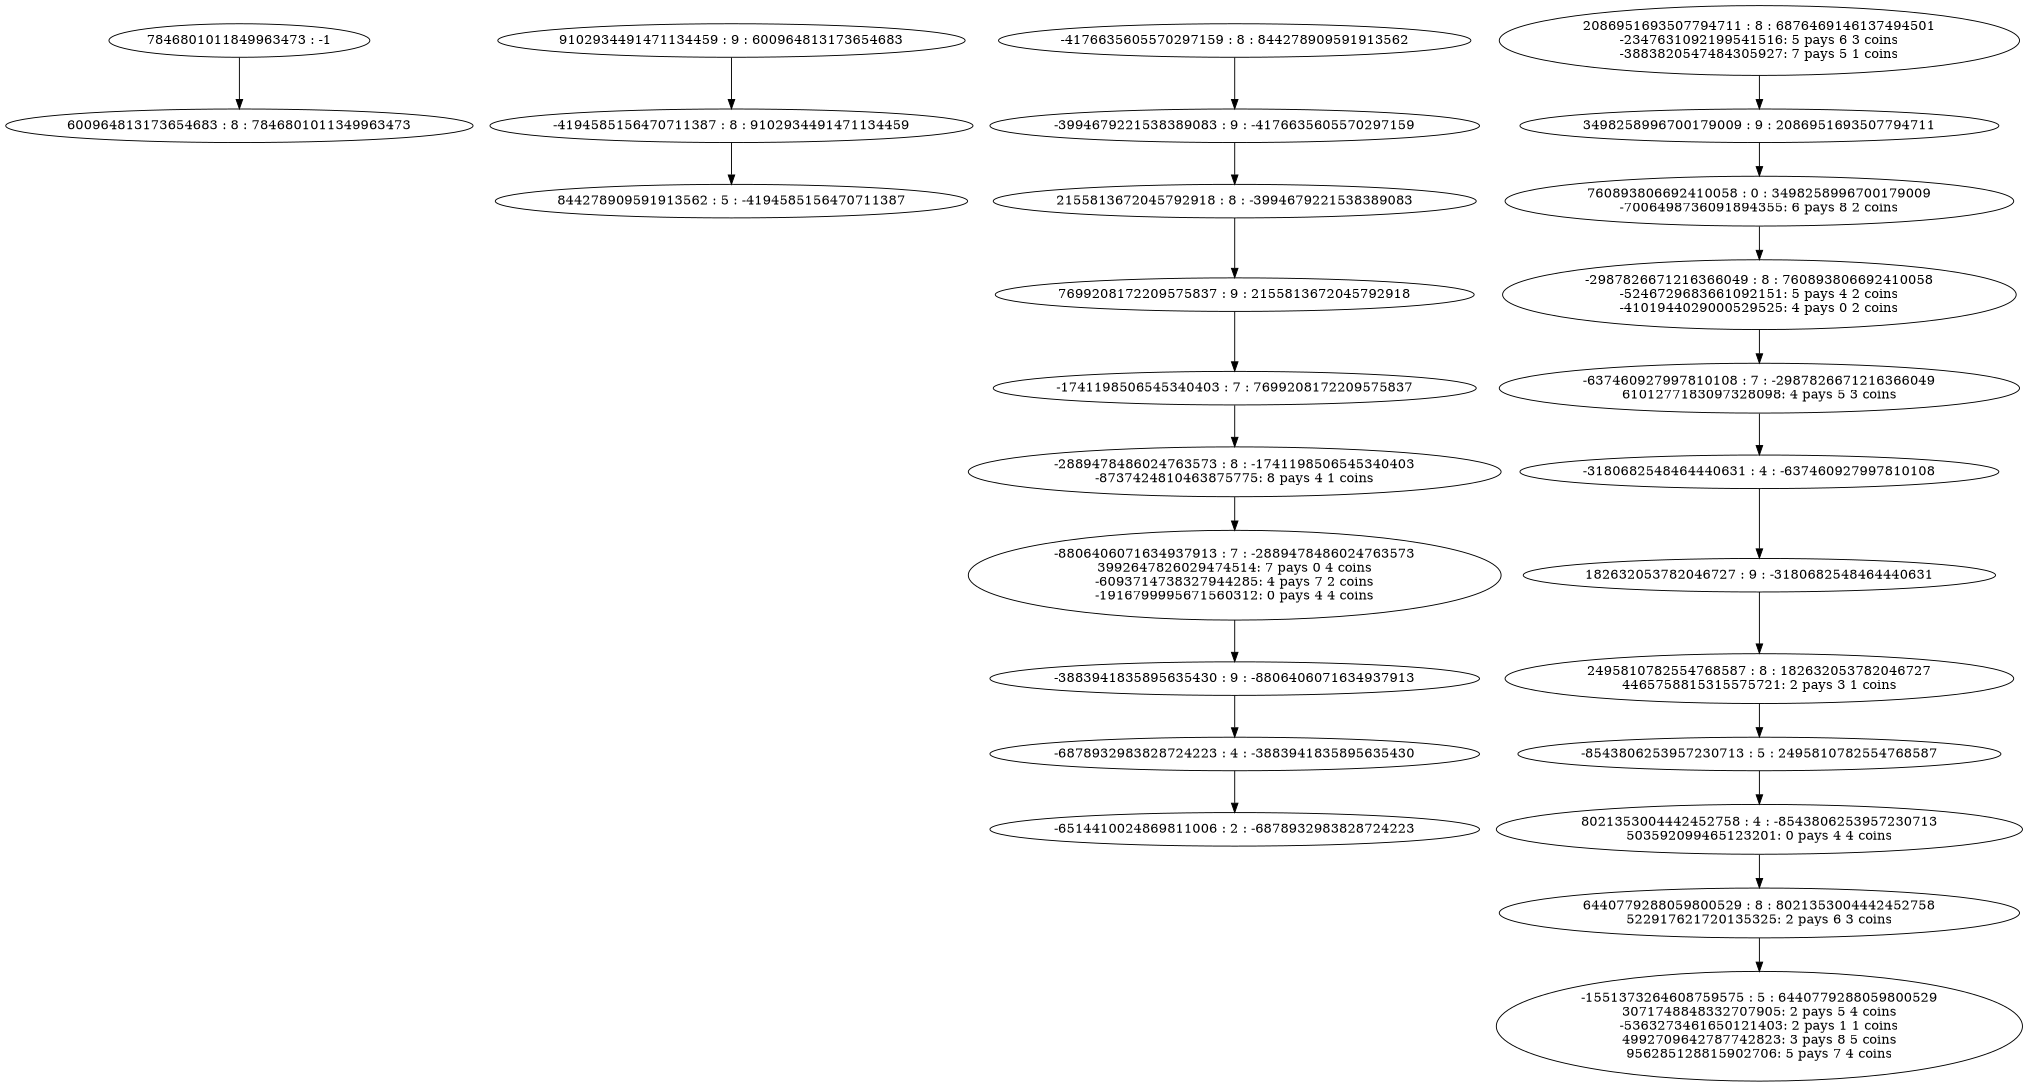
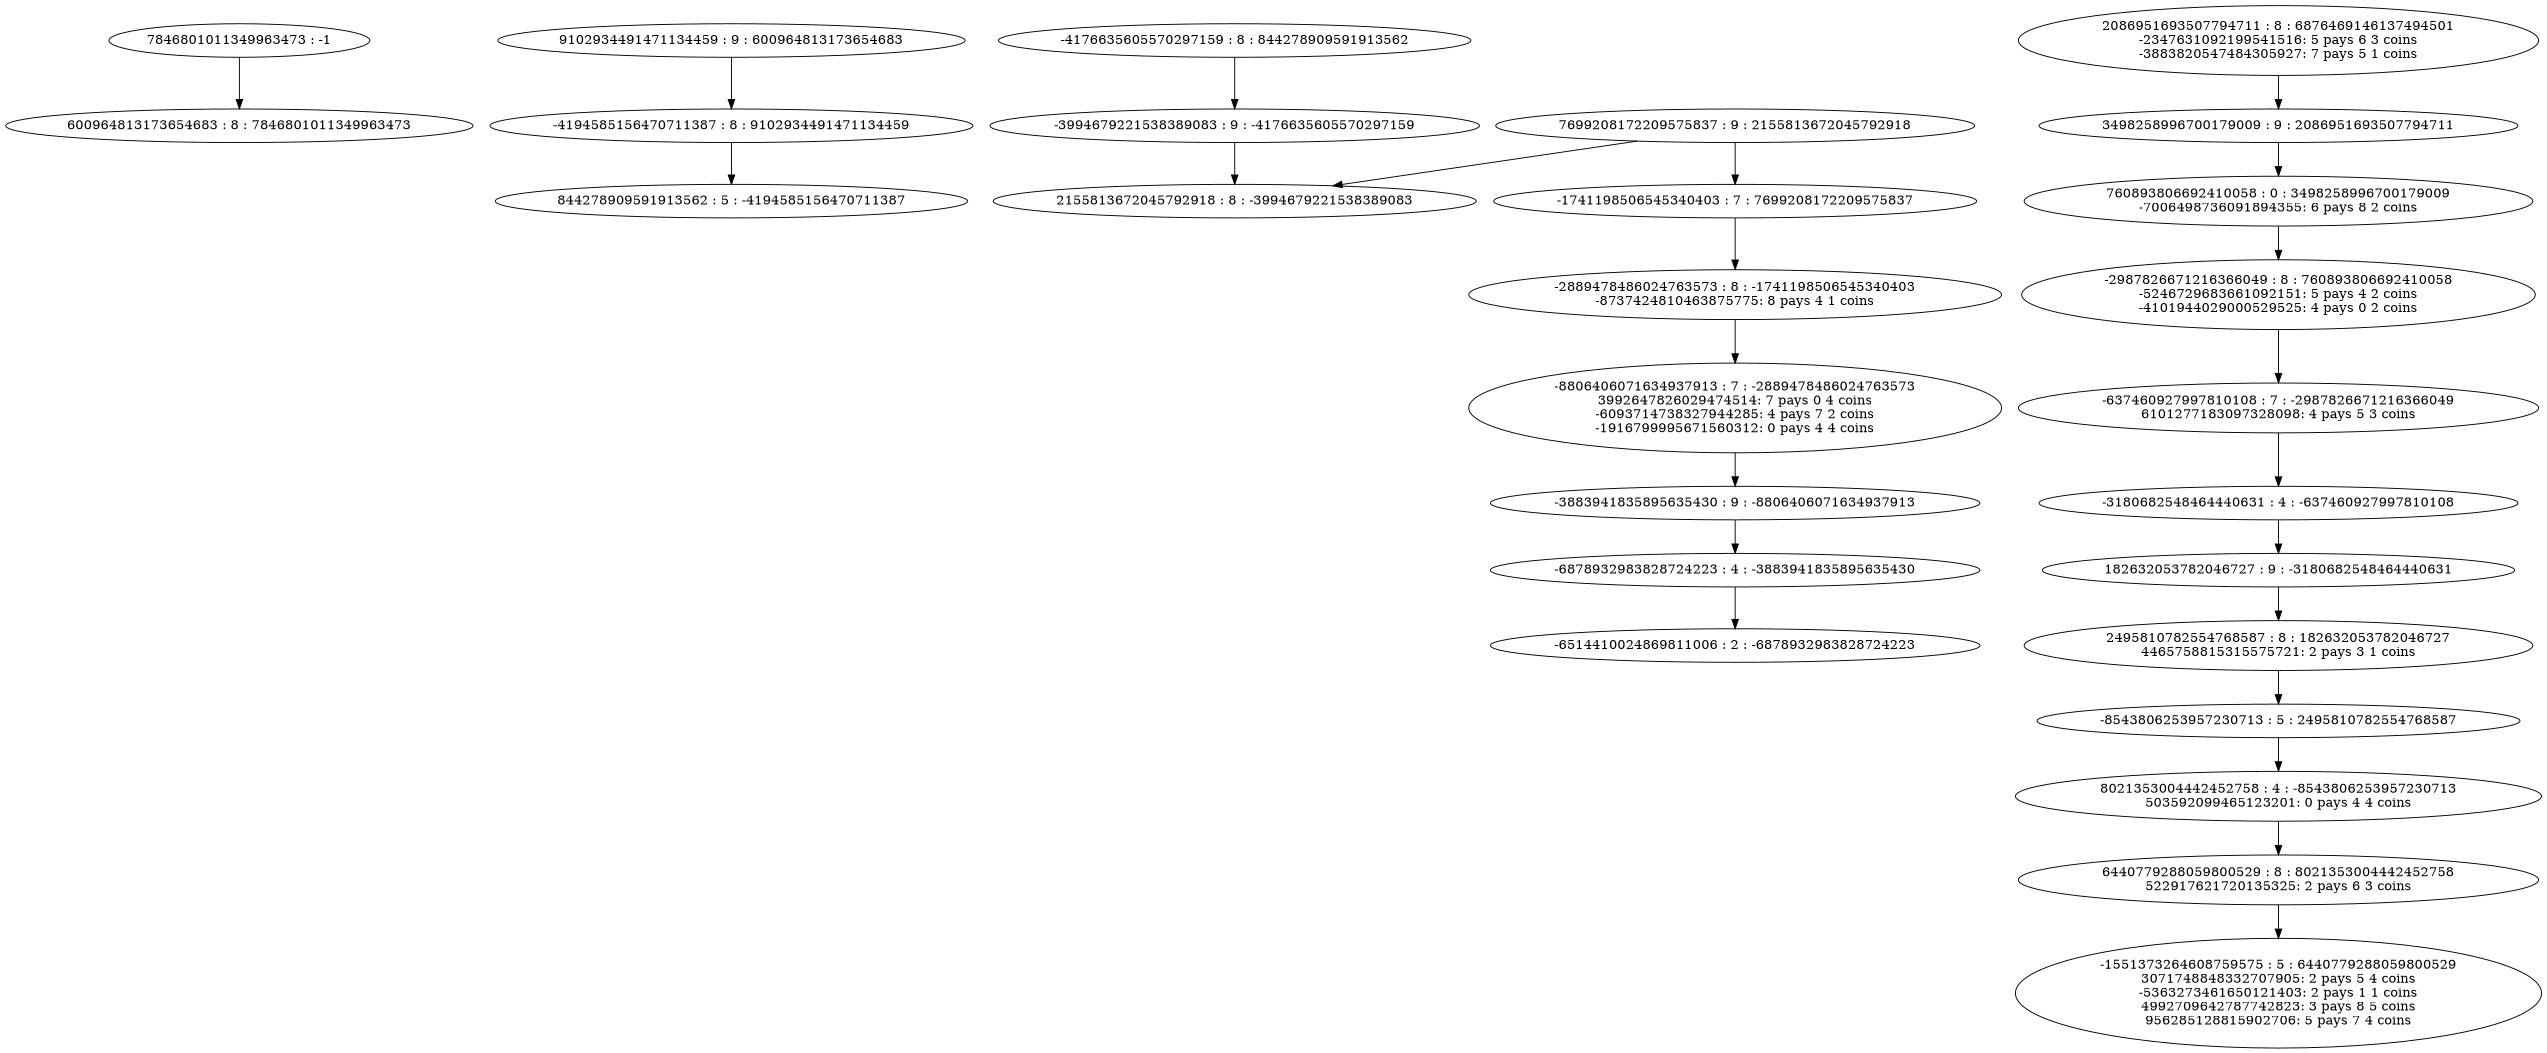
(239, 41) -> (239, 41)
(1235, 243) -> (1490, 163)
